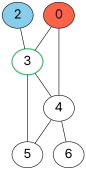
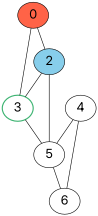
(59, 62) -> (41, 38)
(43, 85) -> none
none -> (49, 108)
none -> (57, 178)
